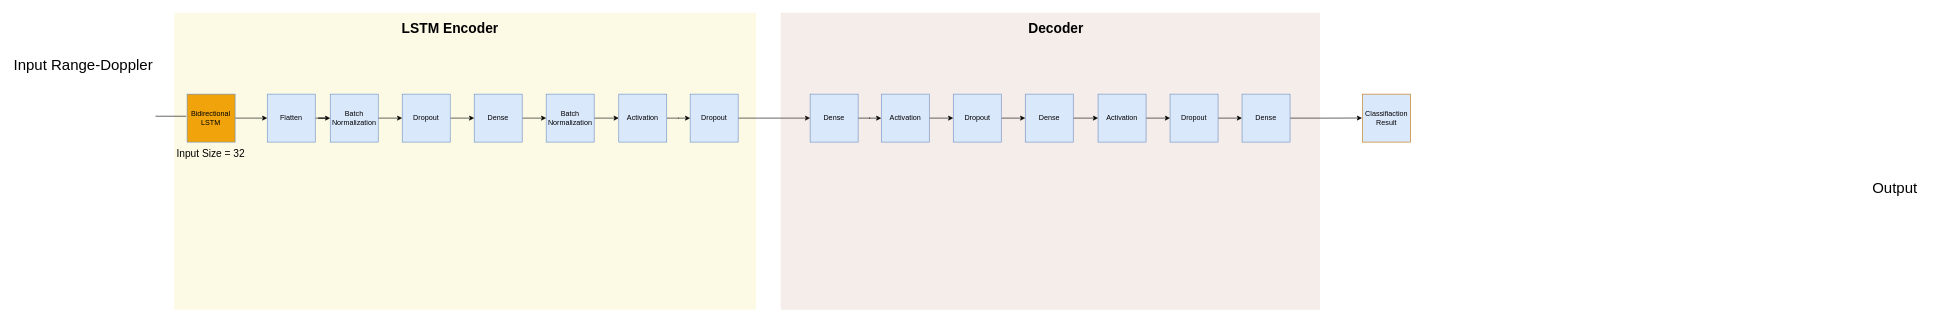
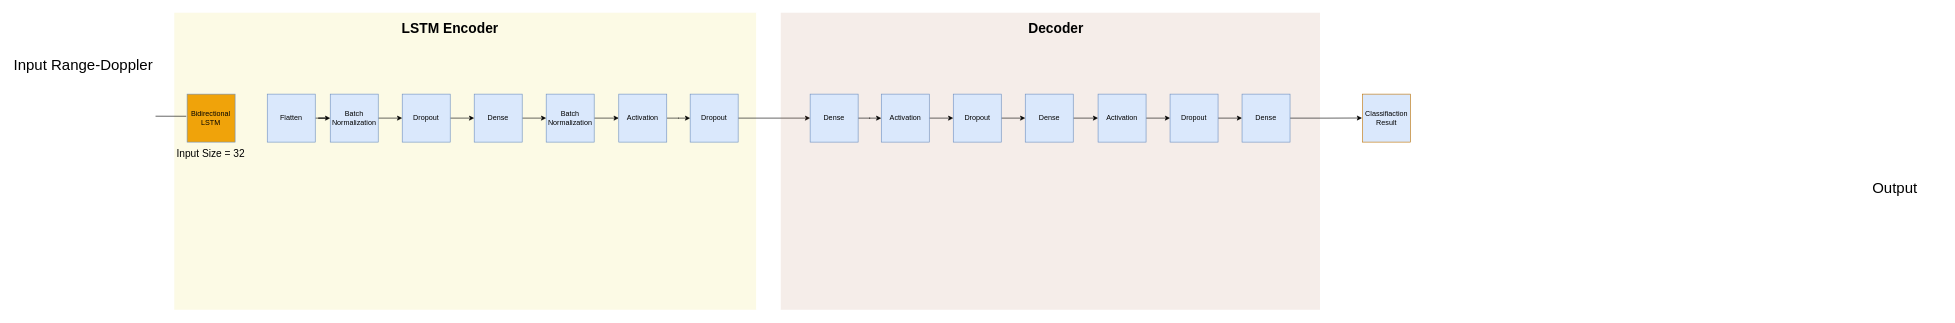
(261, 118) -> none
